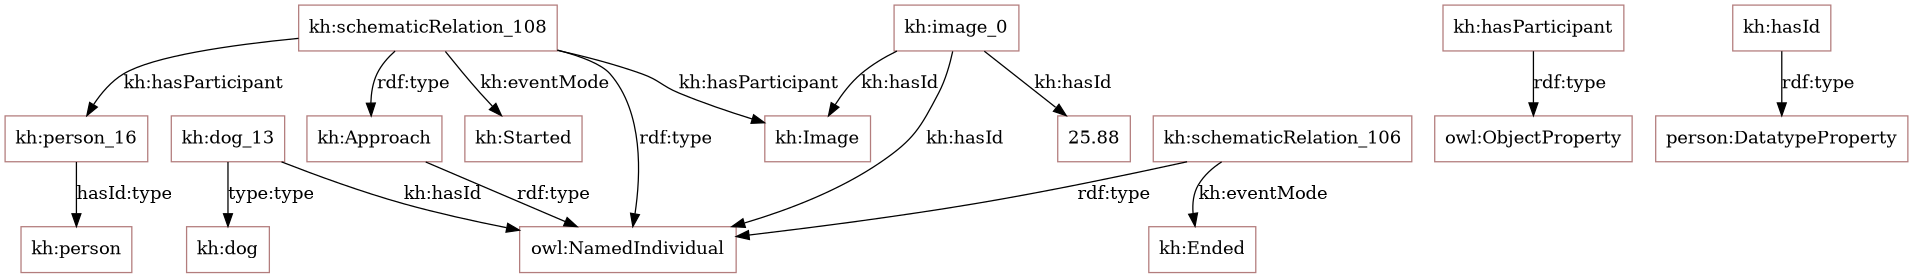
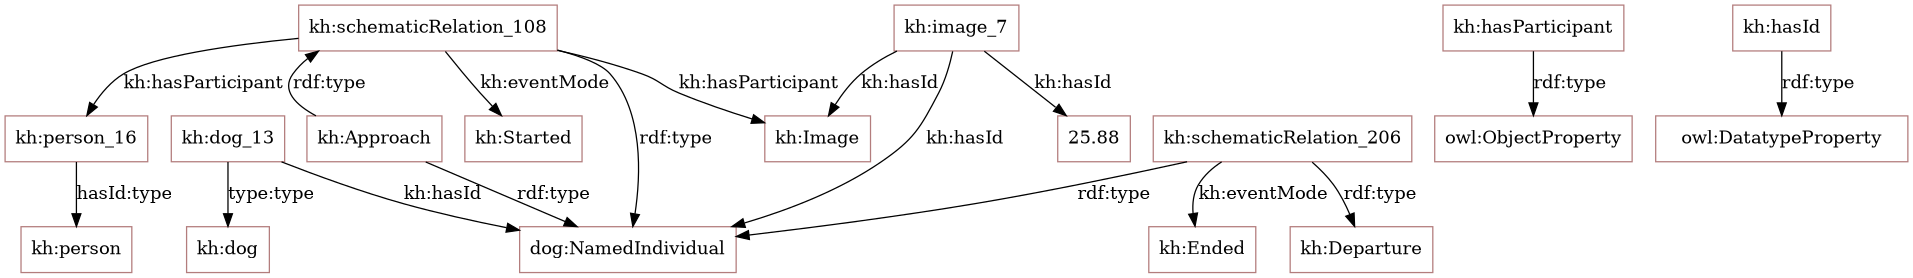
(956, 28) -> (956, 28)
(377, 74) -> (289, 90)
(1283, 139) -> (1283, 139)
(1782, 139) -> (1782, 139)
(628, 250) -> (628, 250)
none -> (1361, 250)
